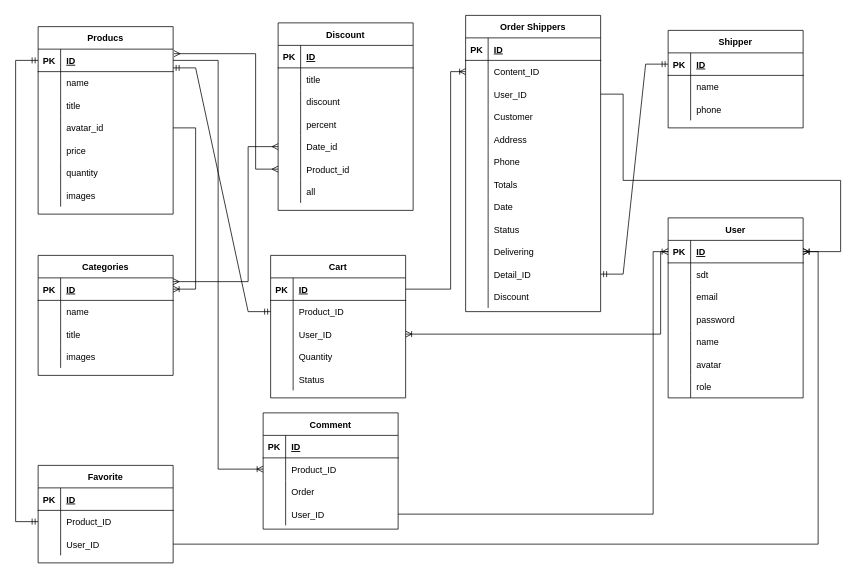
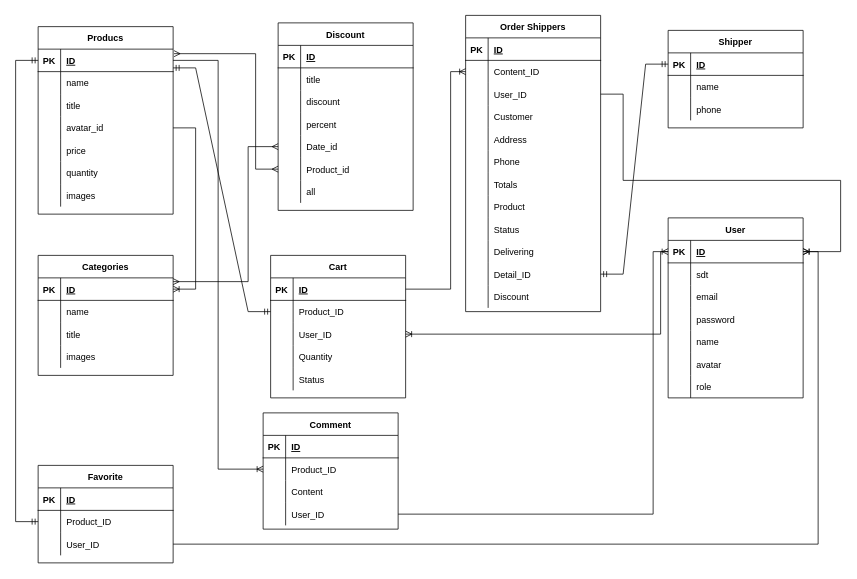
(504, 207) -> (511, 207)
(304, 492) -> (309, 492)
